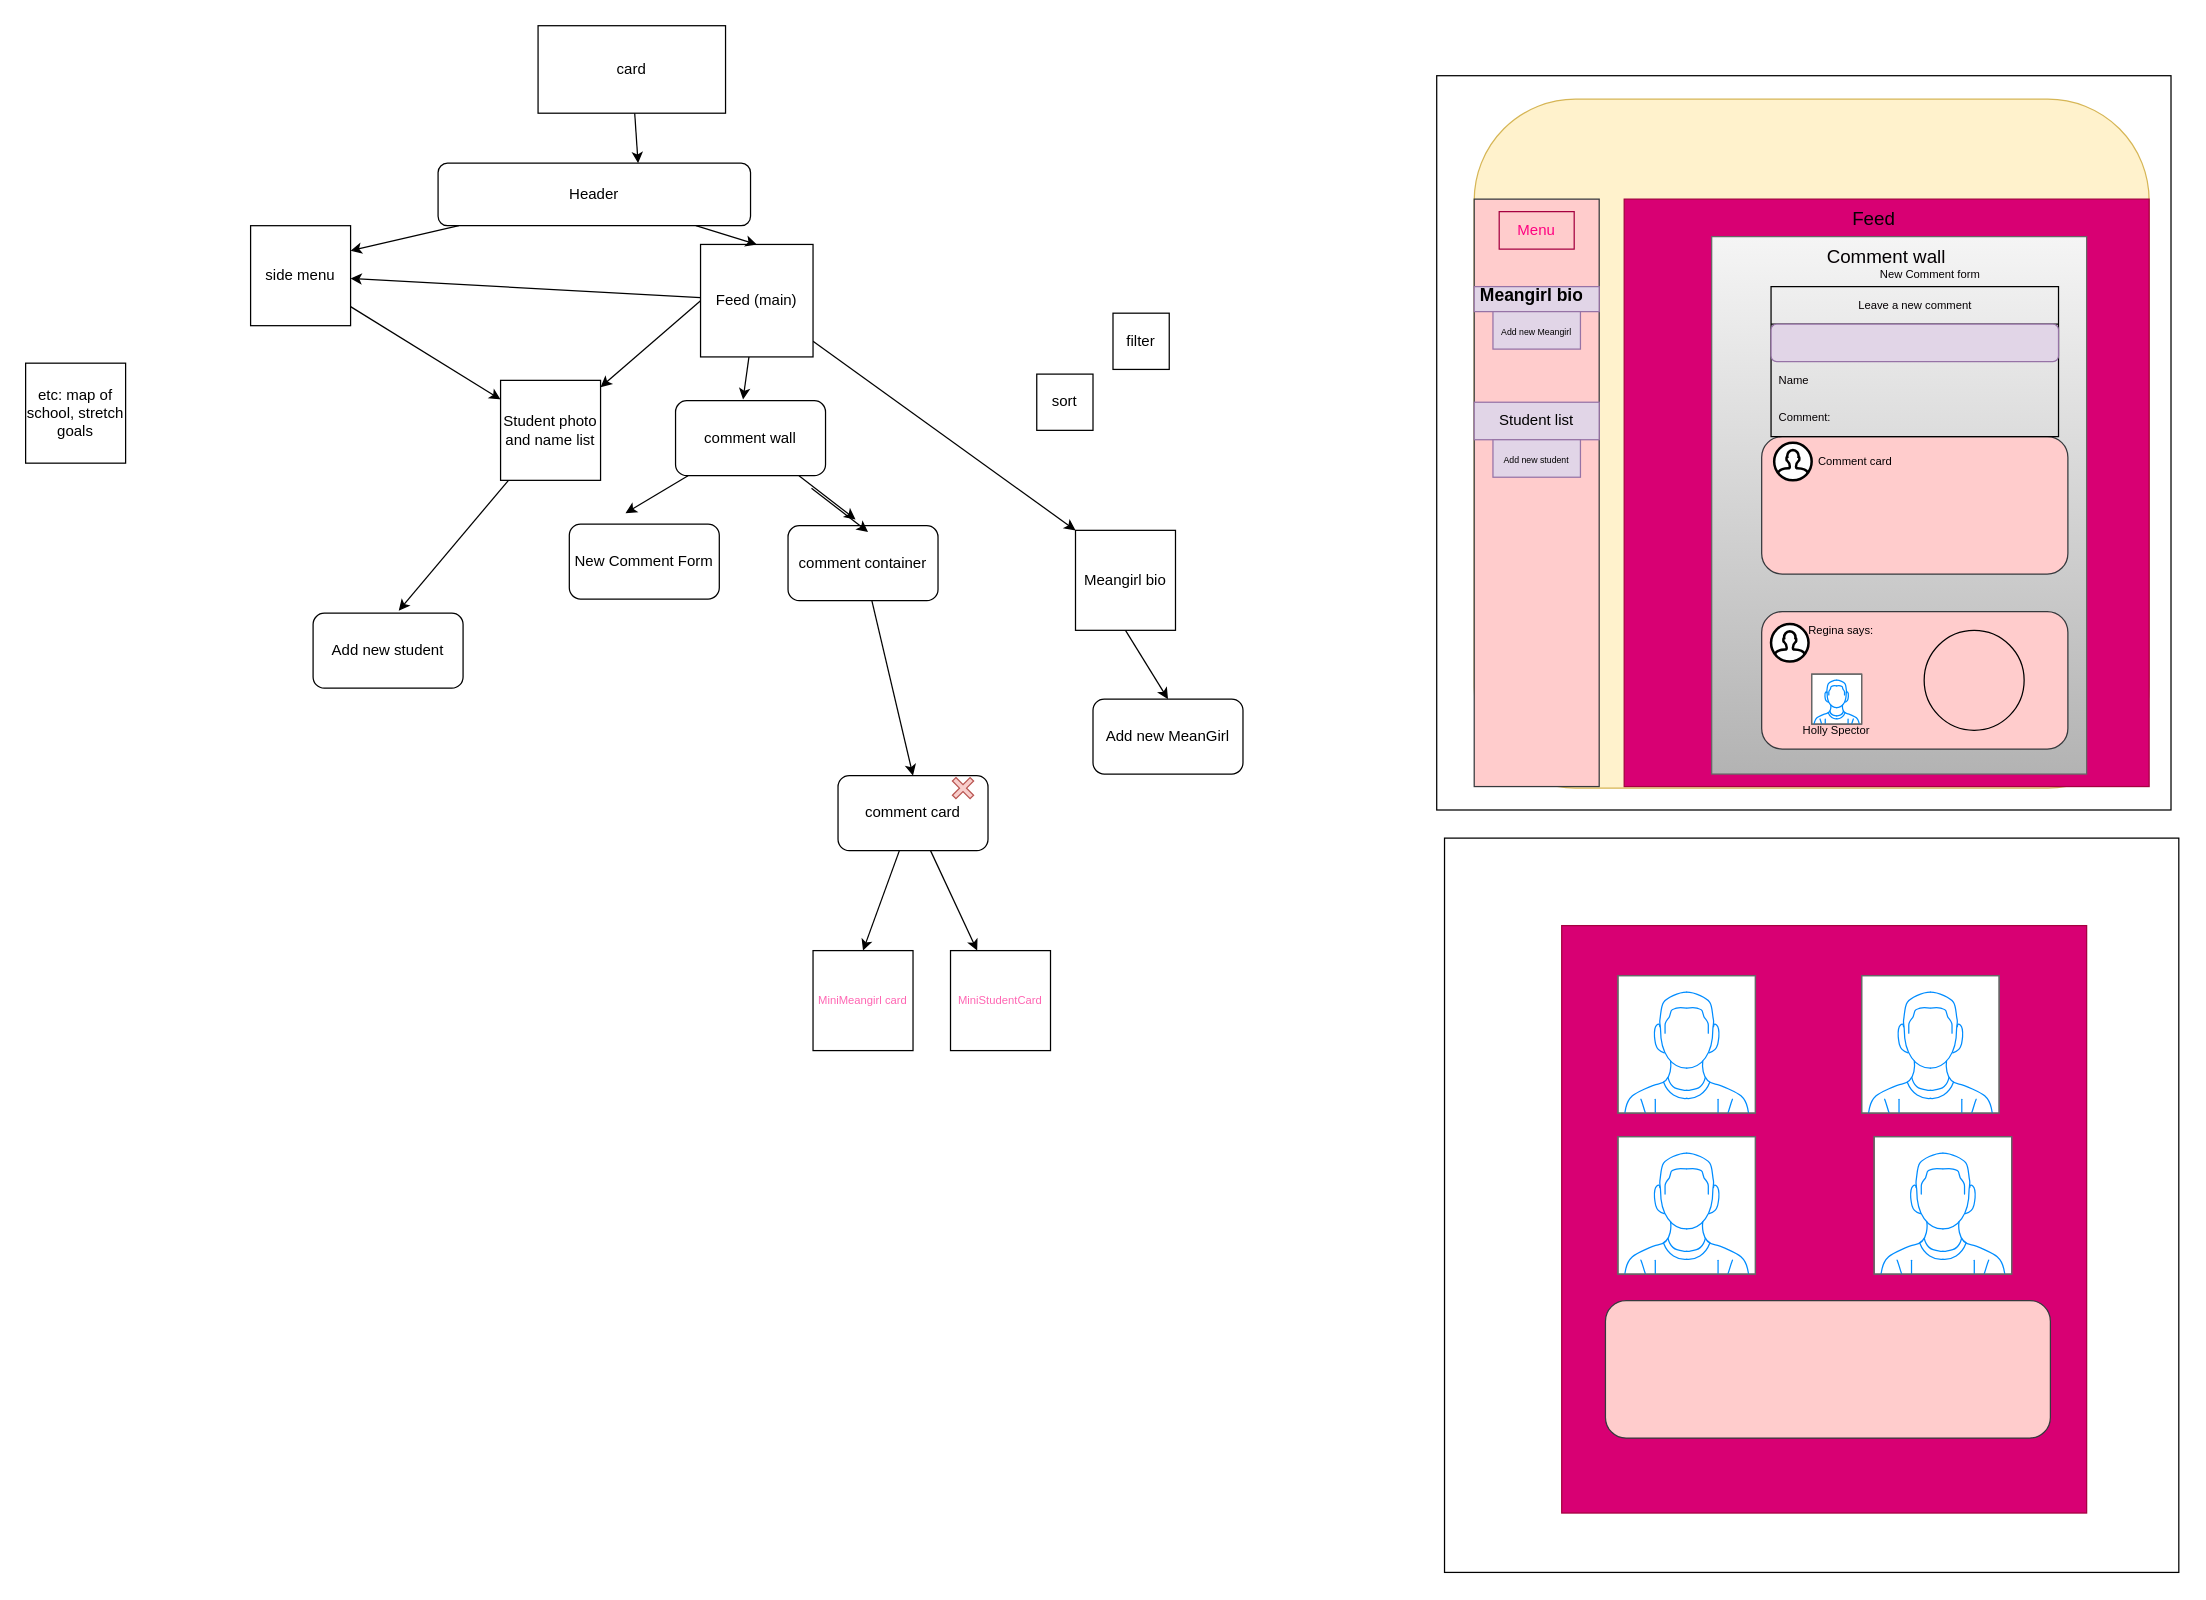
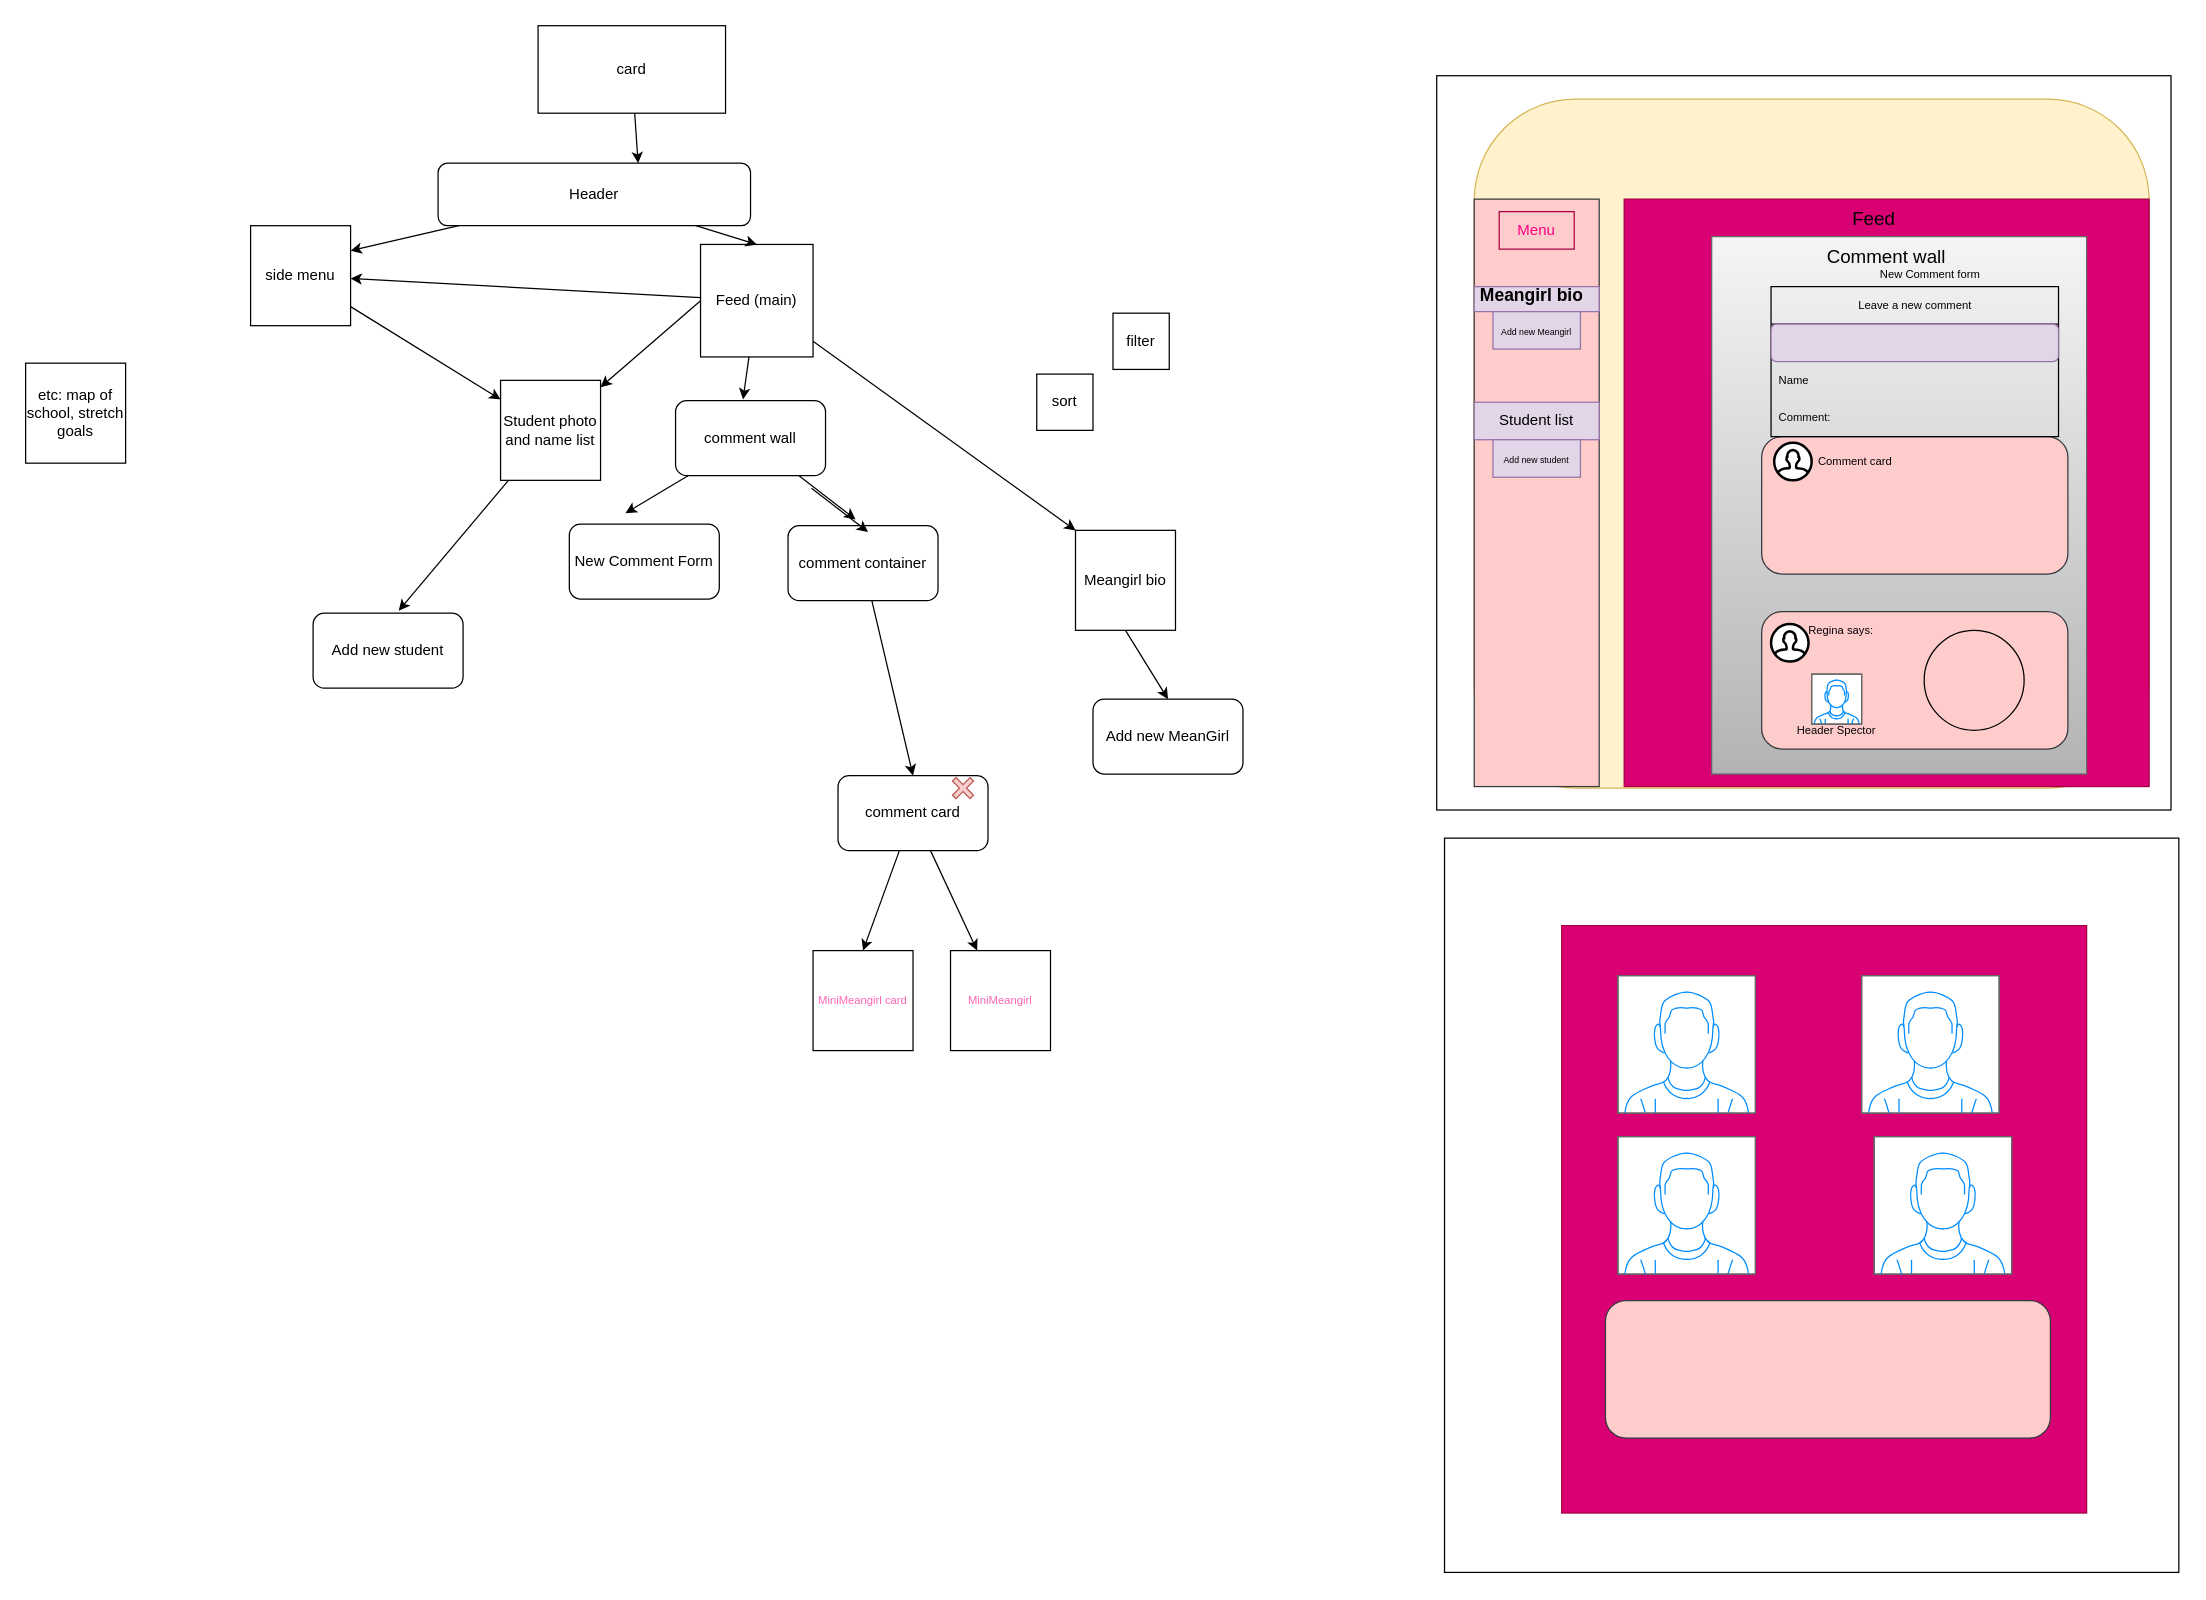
(1837, 731) -> (1837, 731)
(1001, 1001) -> (1001, 1001)
